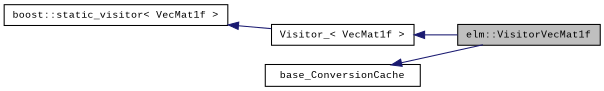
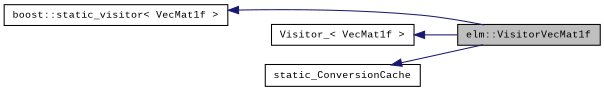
(255, 27) -> (362, 11)
(343, 75) -> (343, 75)
